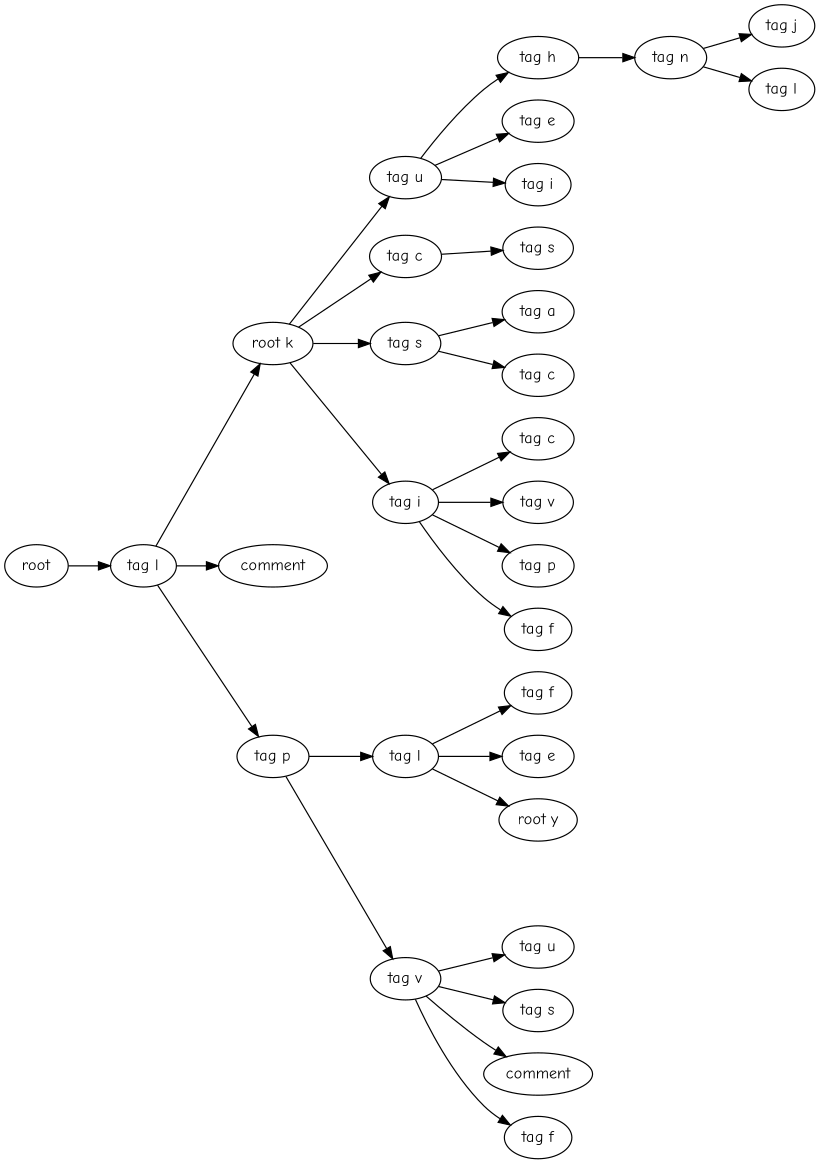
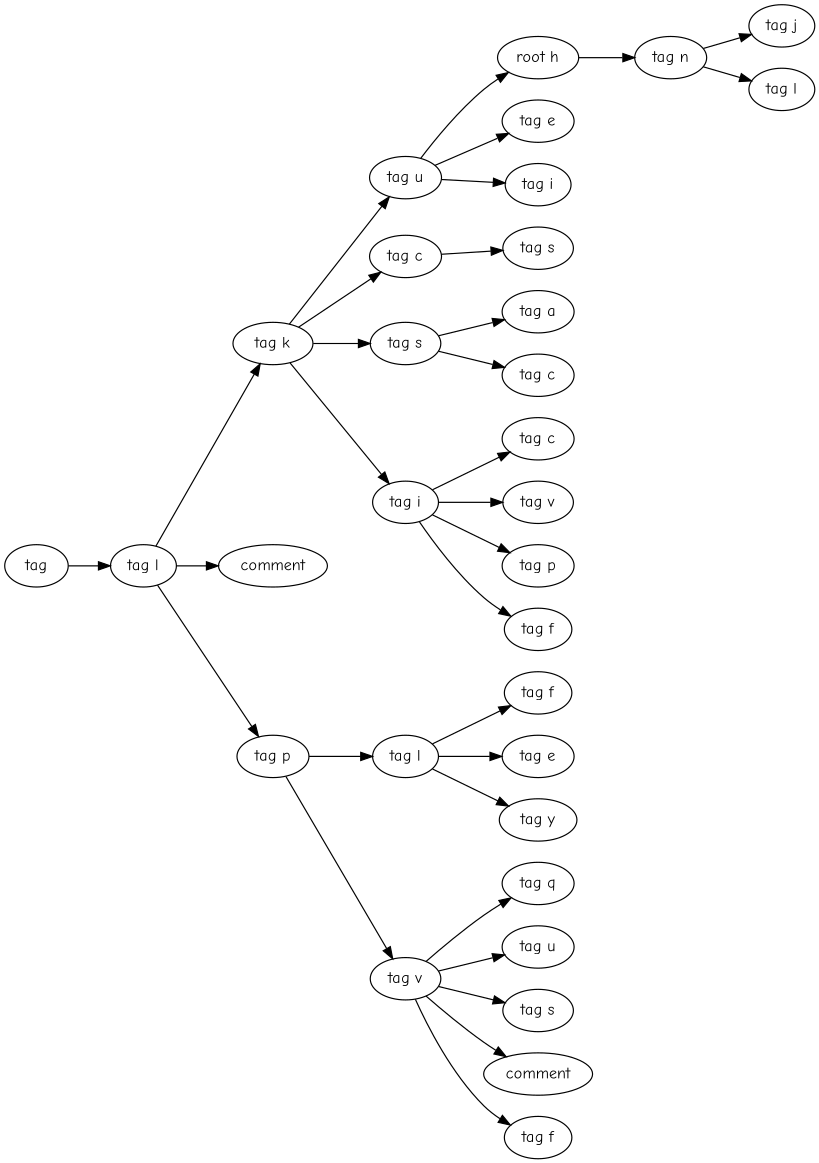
(538, 58) -> (538, 58)
(273, 344) -> (273, 344)
(36, 566) -> (36, 566)
(538, 820) -> (538, 820)
none -> (538, 883)
